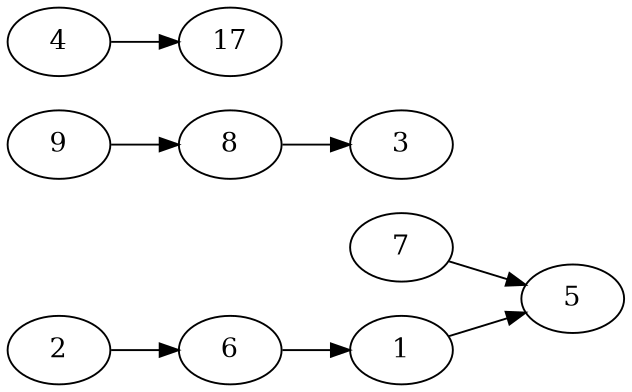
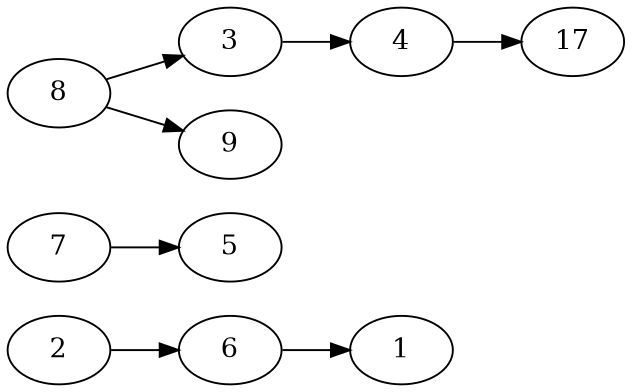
none -> (307, 42)
(135, 145) -> (136, 116)
(478, 327) -> none
